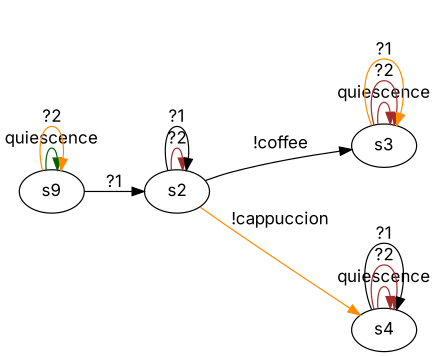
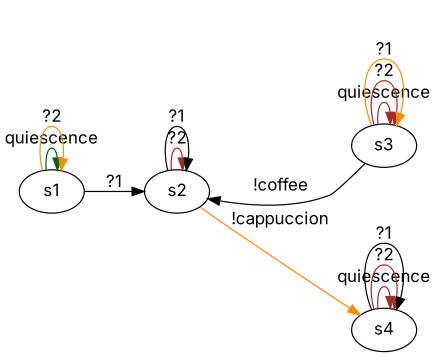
(272, 163) -> (299, 203)
(52, 191) -> (52, 191)
